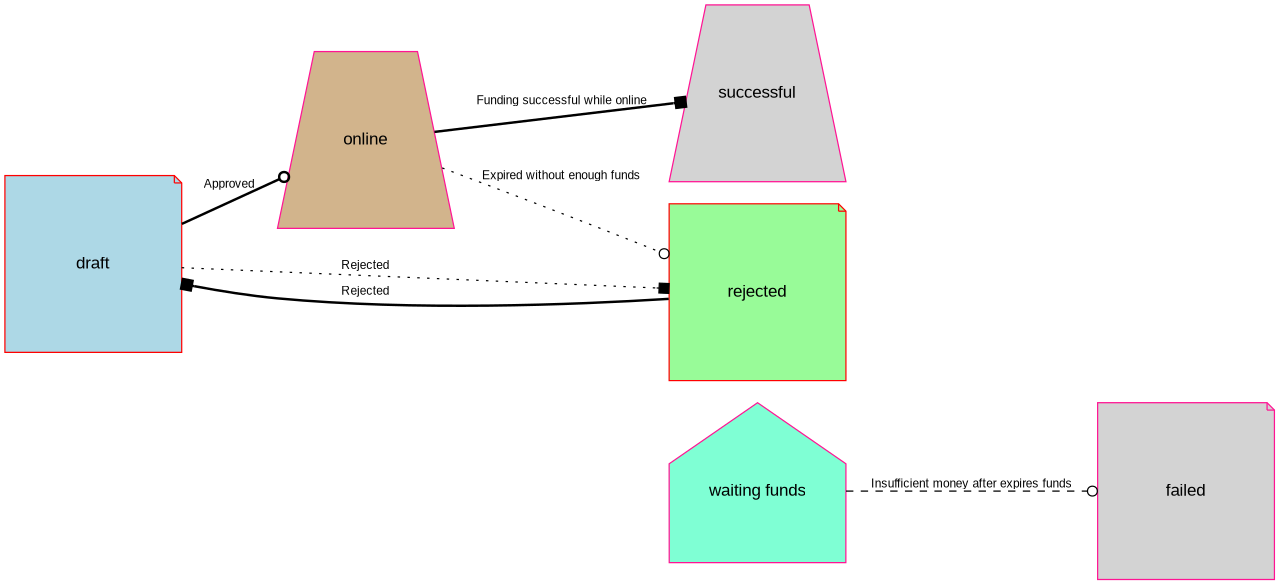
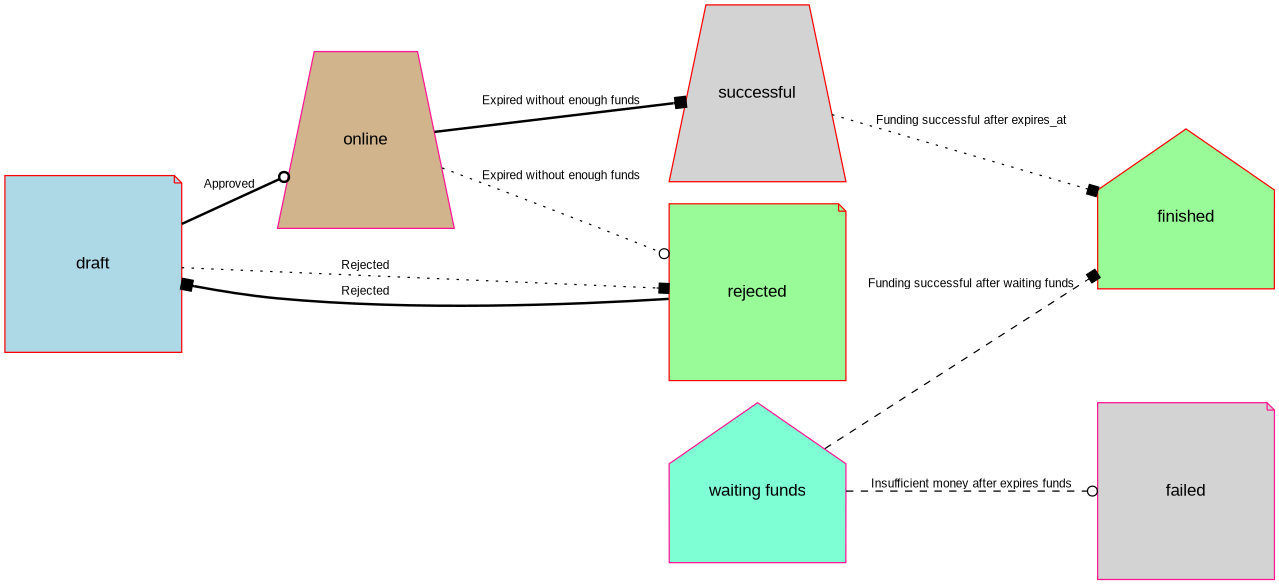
(758, 93) -> (758, 93)
(562, 101) -> (562, 101)
none -> (1186, 217)
